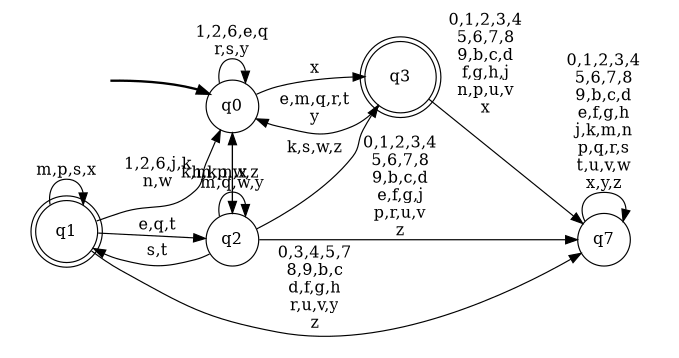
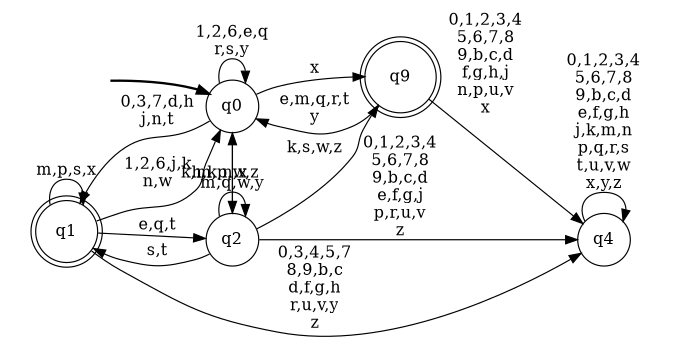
(401, 77) -> (401, 77)
none -> (122, 150)
(604, 240) -> (604, 240)
